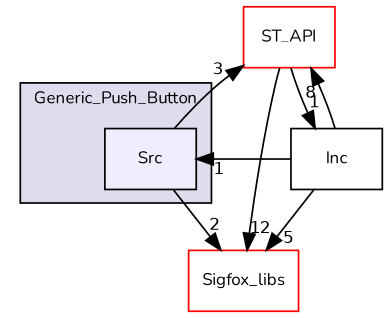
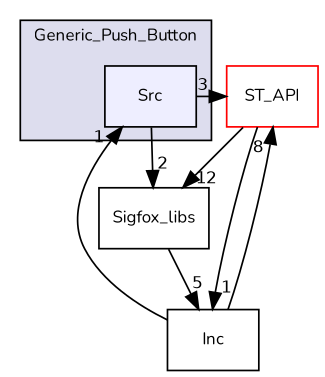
(295, 213) -> (180, 272)
(244, 281) -> (154, 218)
